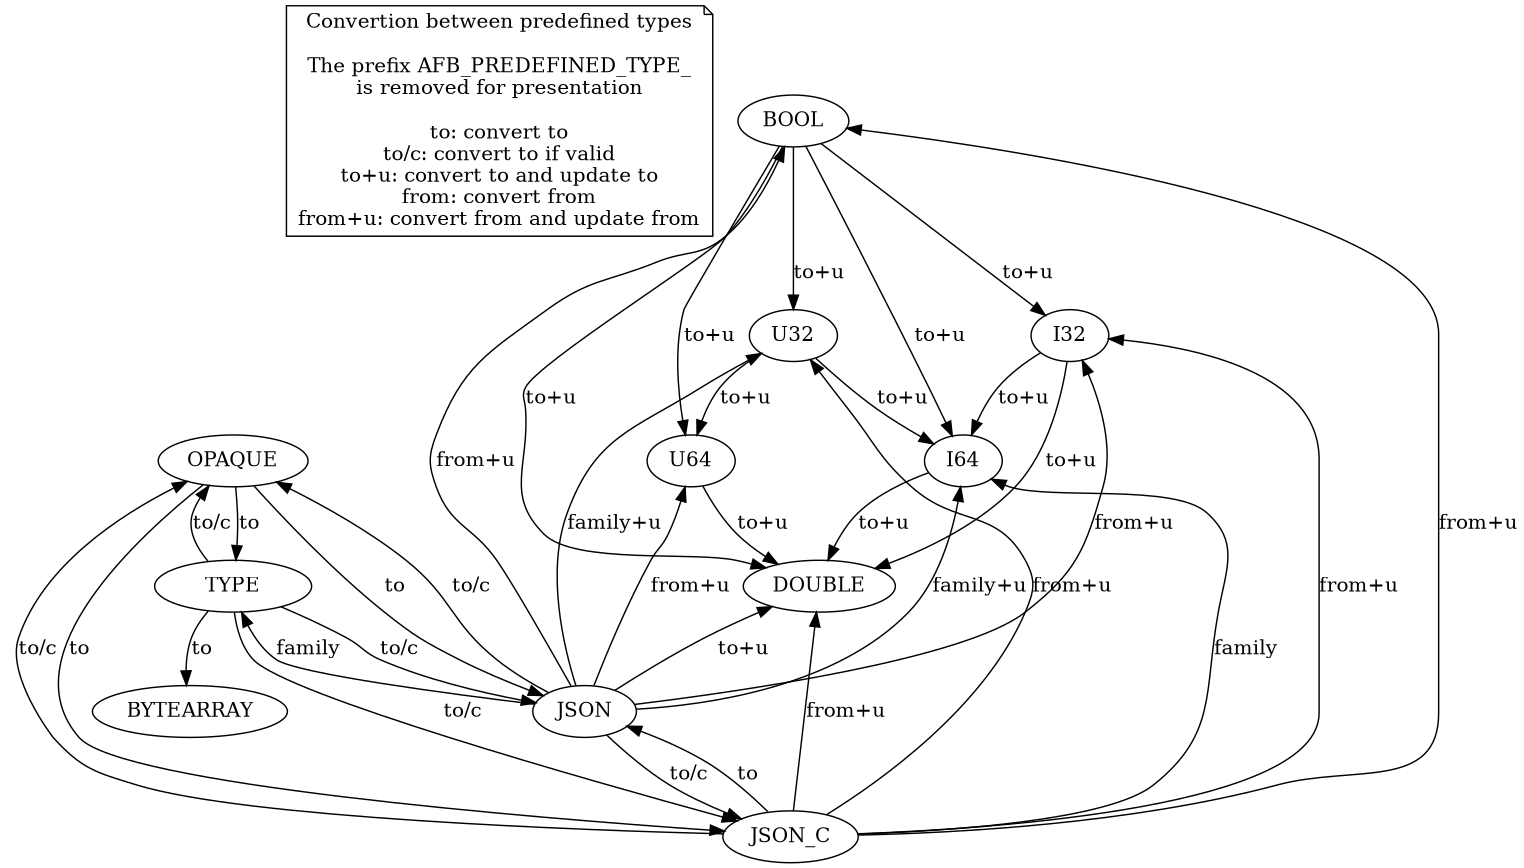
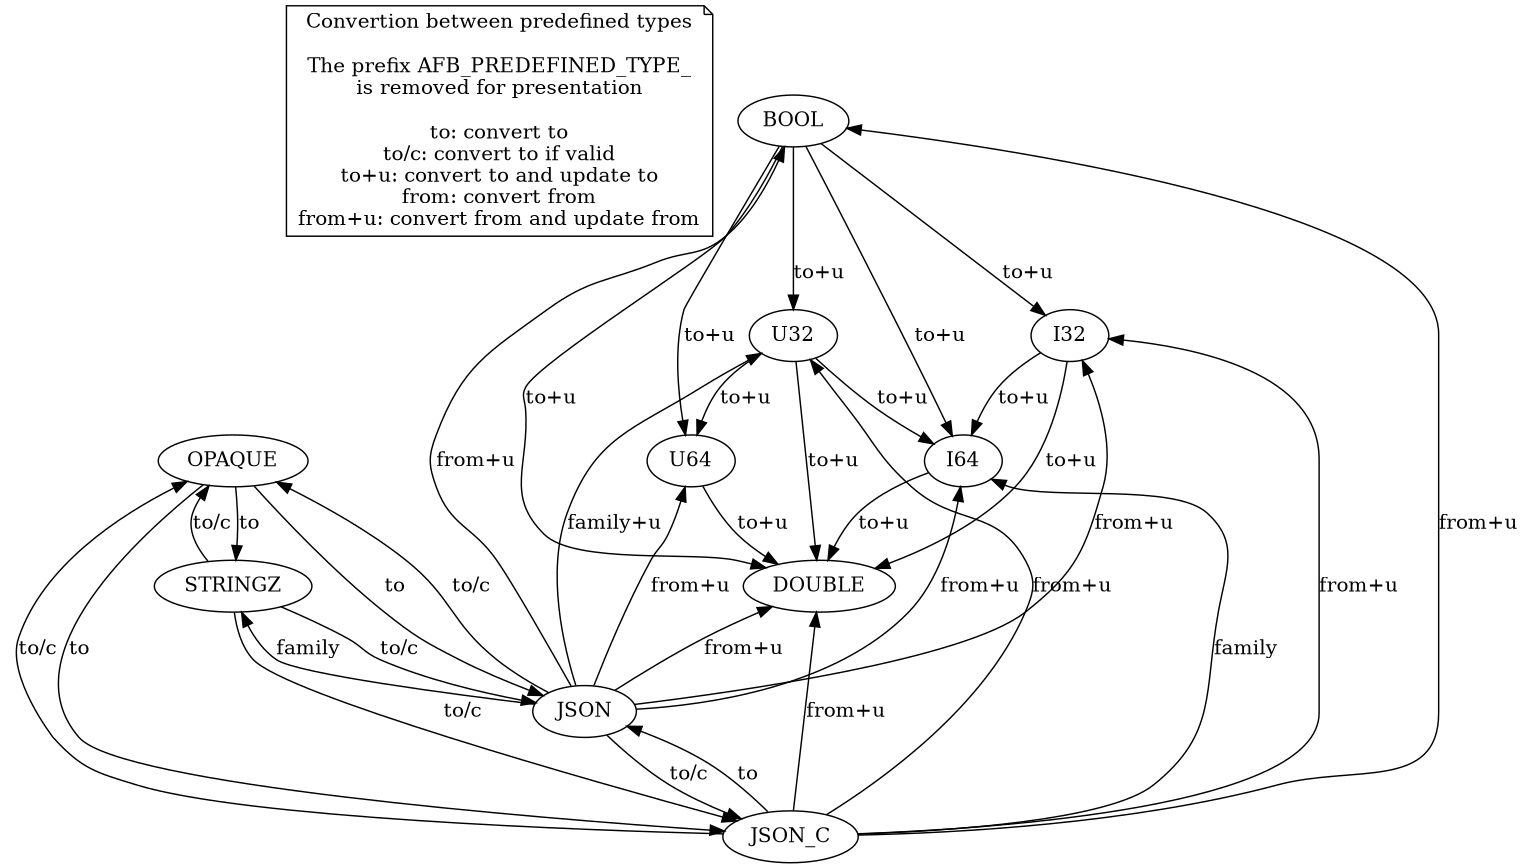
none -> (806, 454)
(233, 586) -> (233, 586)
(980, 586) -> (980, 586)
(744, 649) -> (744, 649)
(190, 711) -> none
